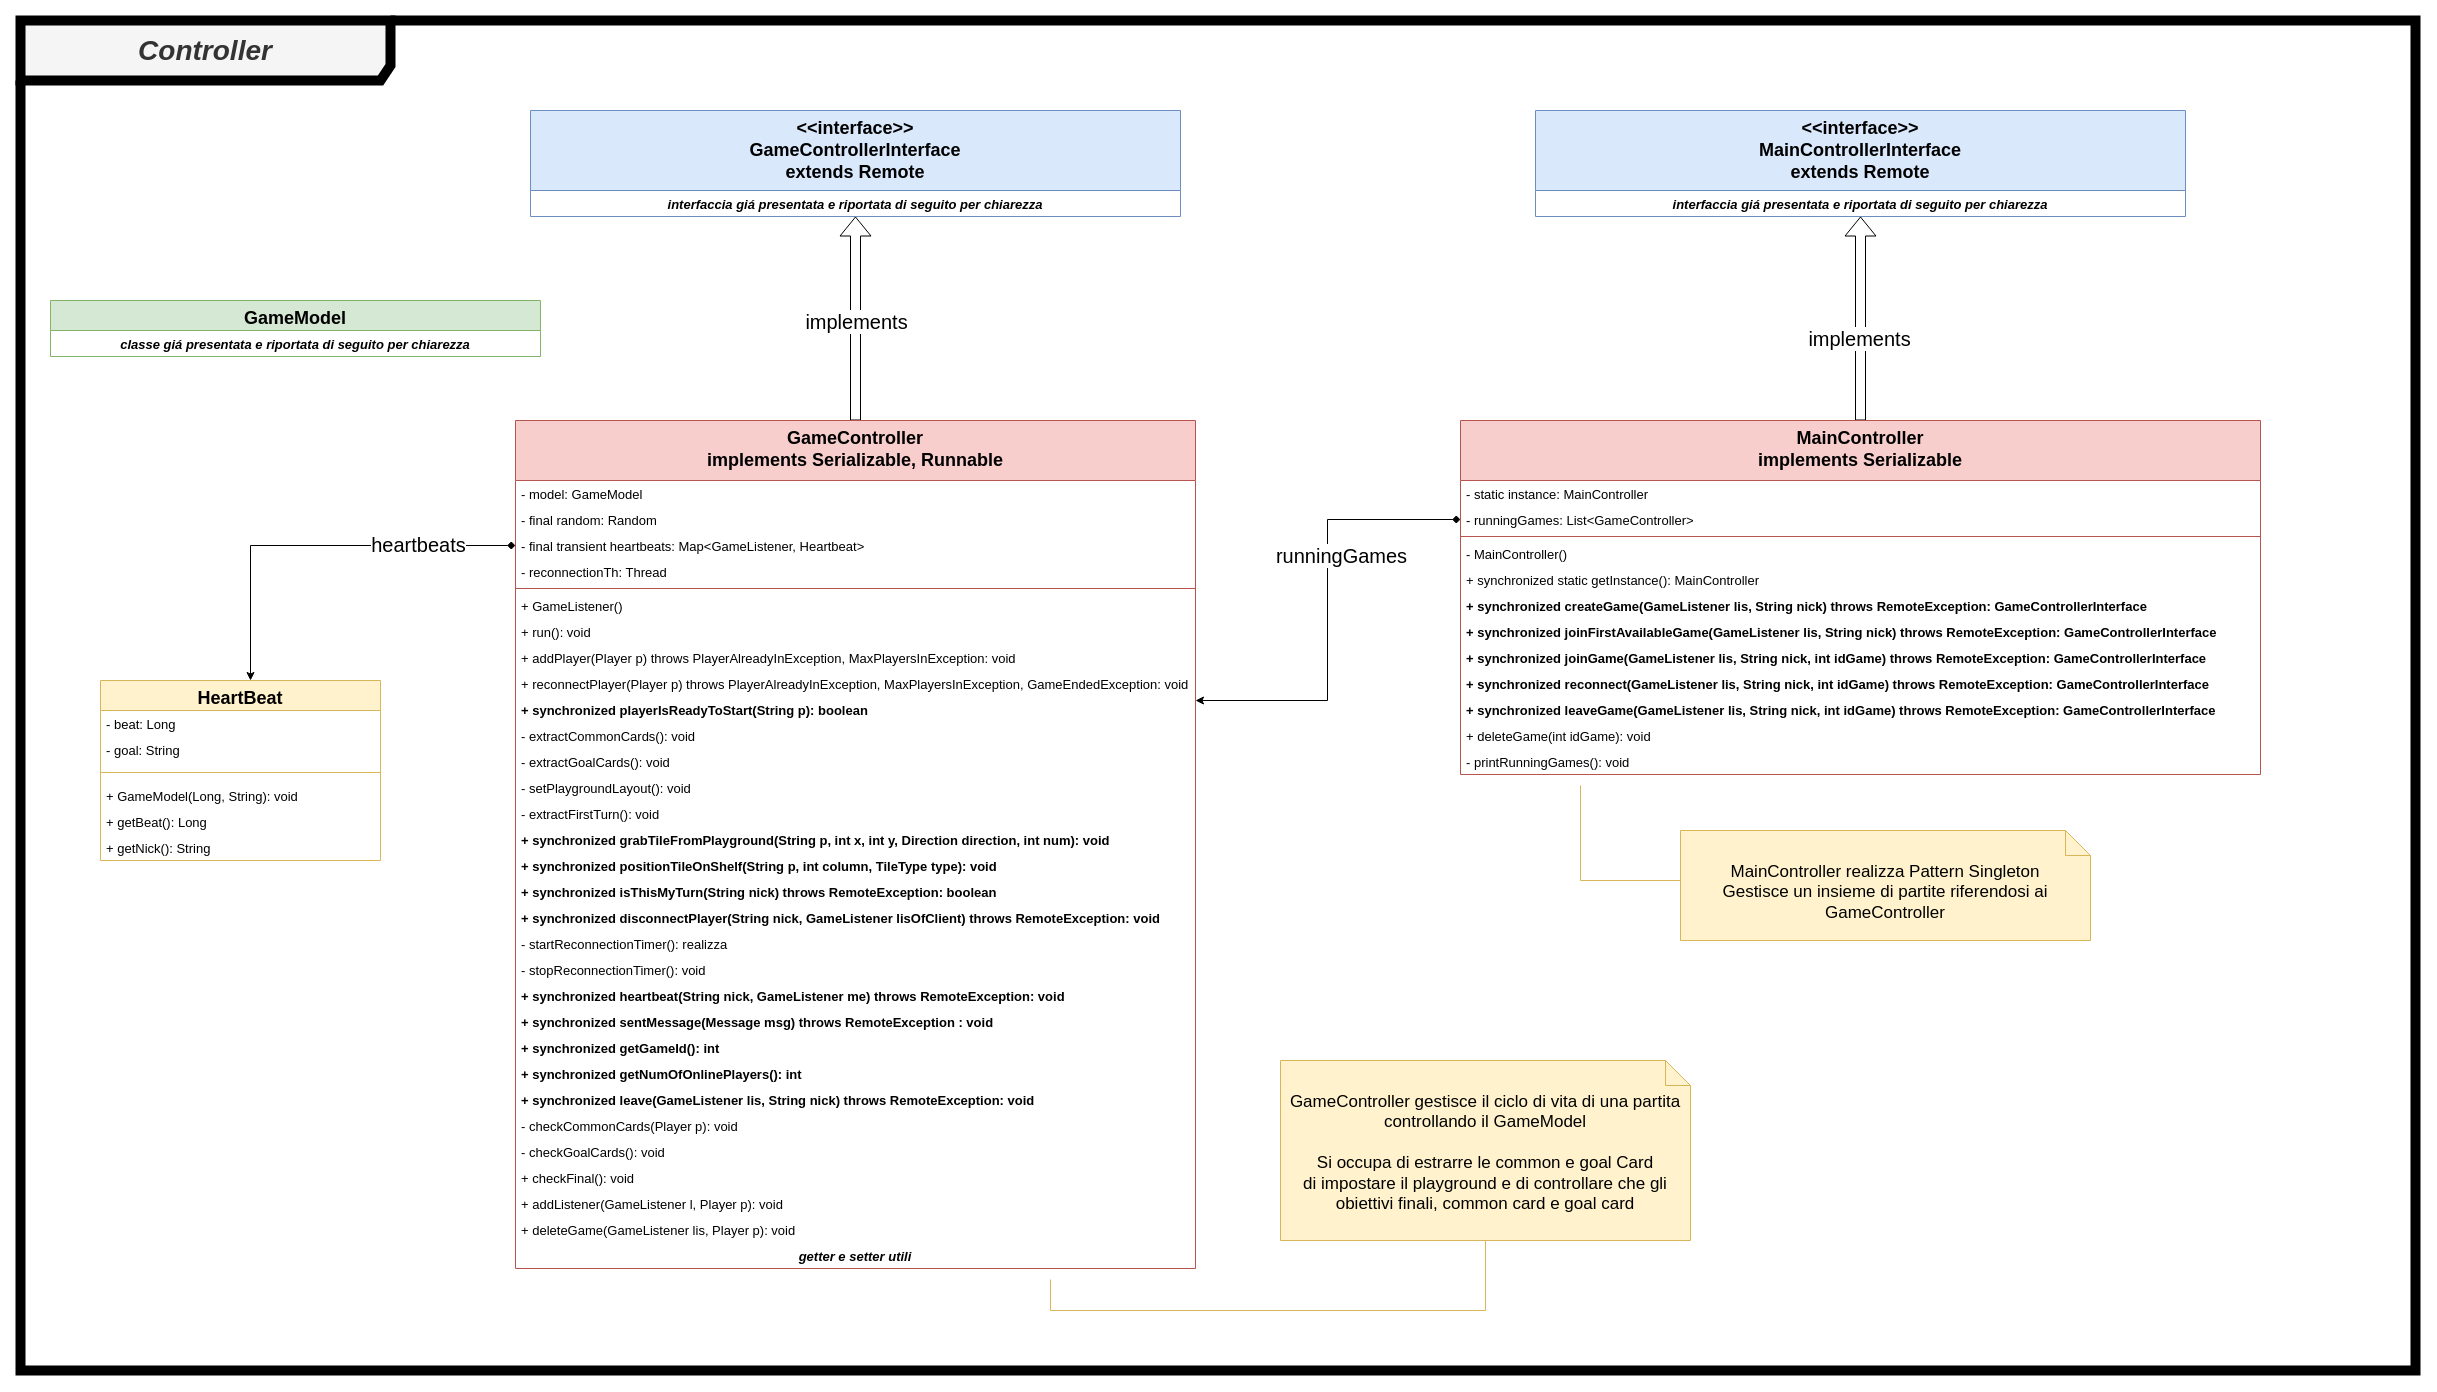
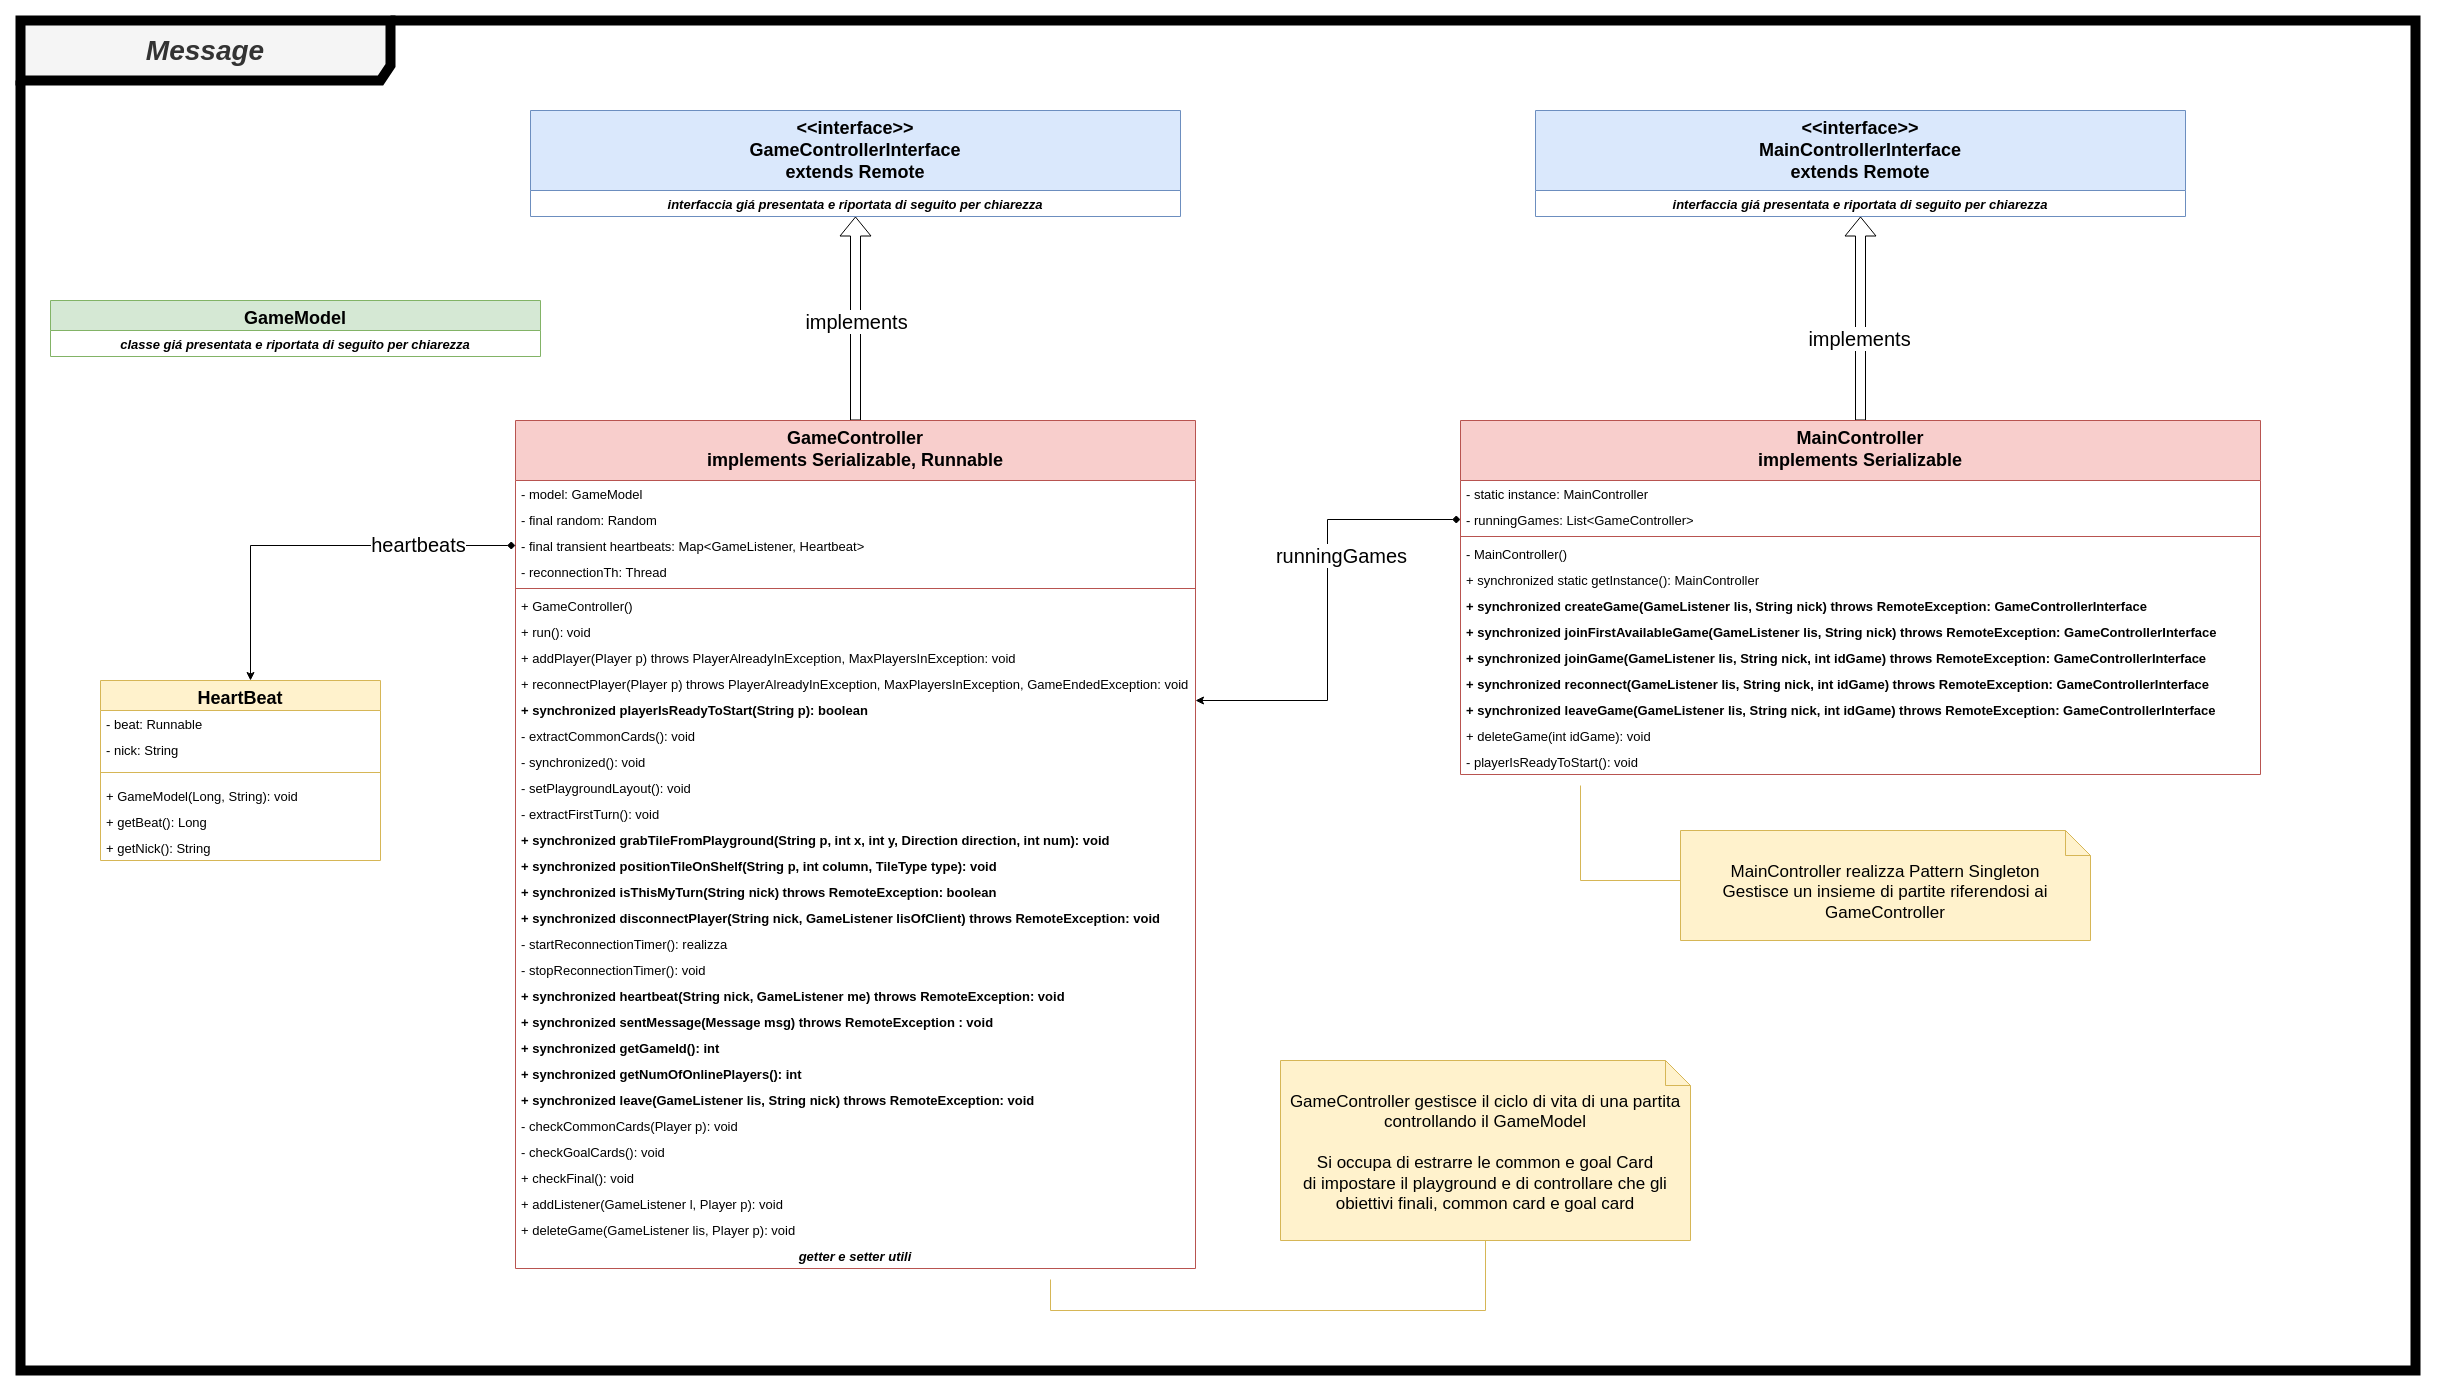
(206, 51) -> (206, 51)
(576, 607) -> (581, 607)
(145, 725) -> (157, 725)
(149, 751) -> (149, 751)
(607, 763) -> (593, 763)
(1554, 763) -> (1567, 763)
